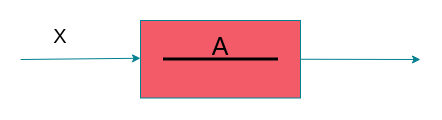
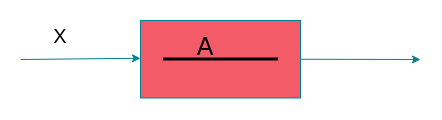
(221, 46) -> (206, 46)
